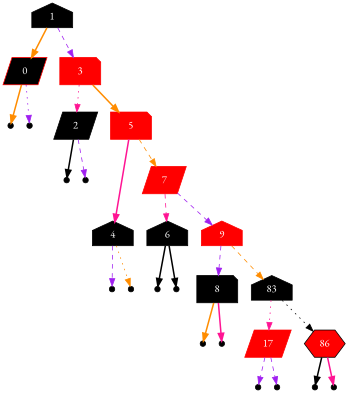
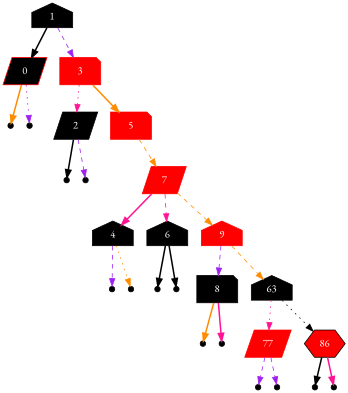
(41, 39) -> (41, 39)
(122, 177) -> (139, 207)
(192, 206) -> (192, 206)
(272, 289) -> (272, 289)
(268, 344) -> (268, 344)
